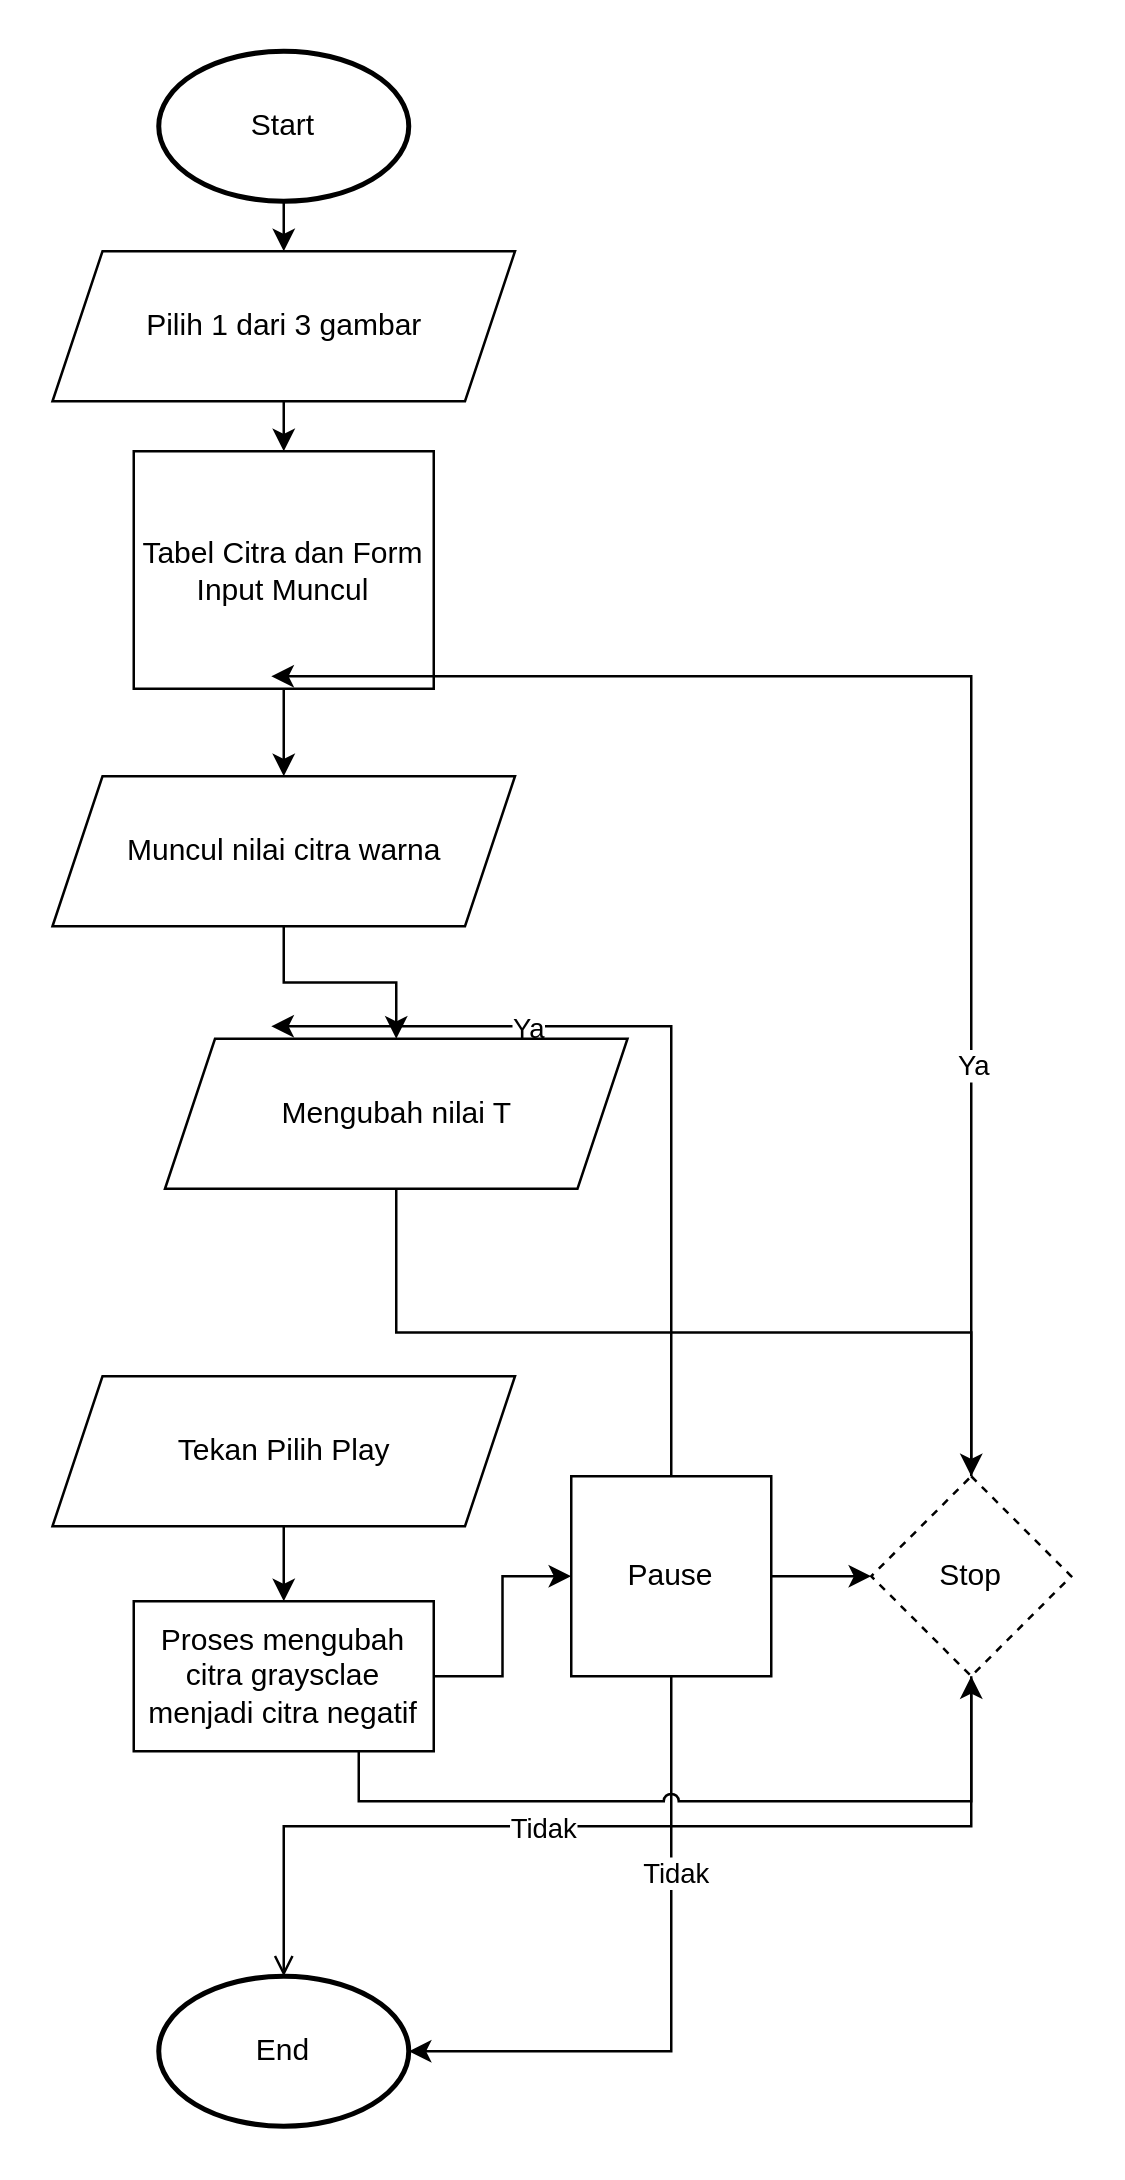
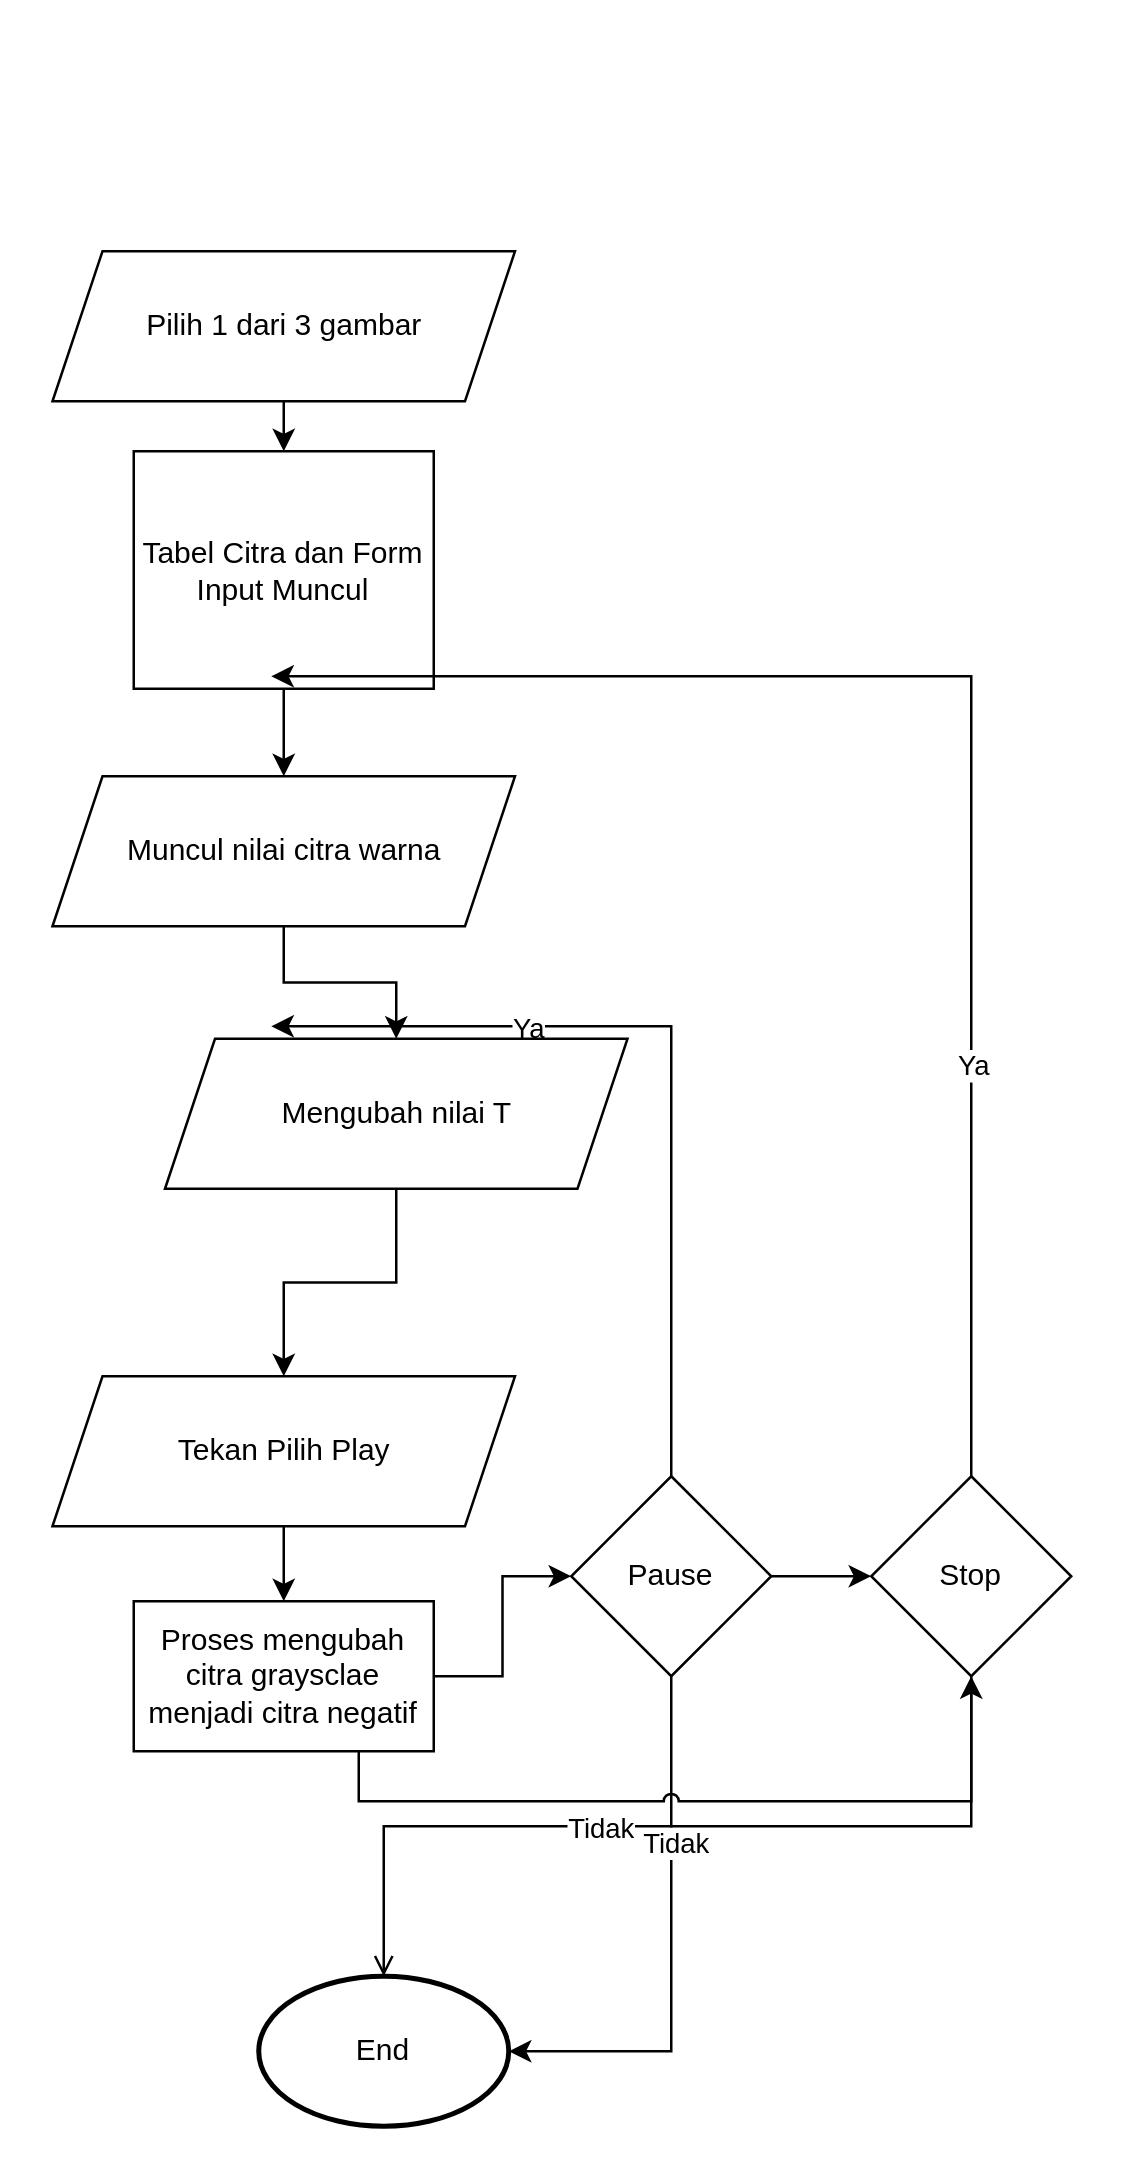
(284, 126) -> none
(284, 218) -> none
(504, 1333) -> (303, 1283)
(671, 1576) -> (671, 1576)
(971, 1576) -> (971, 1576)
(284, 2051) -> (384, 2051)
